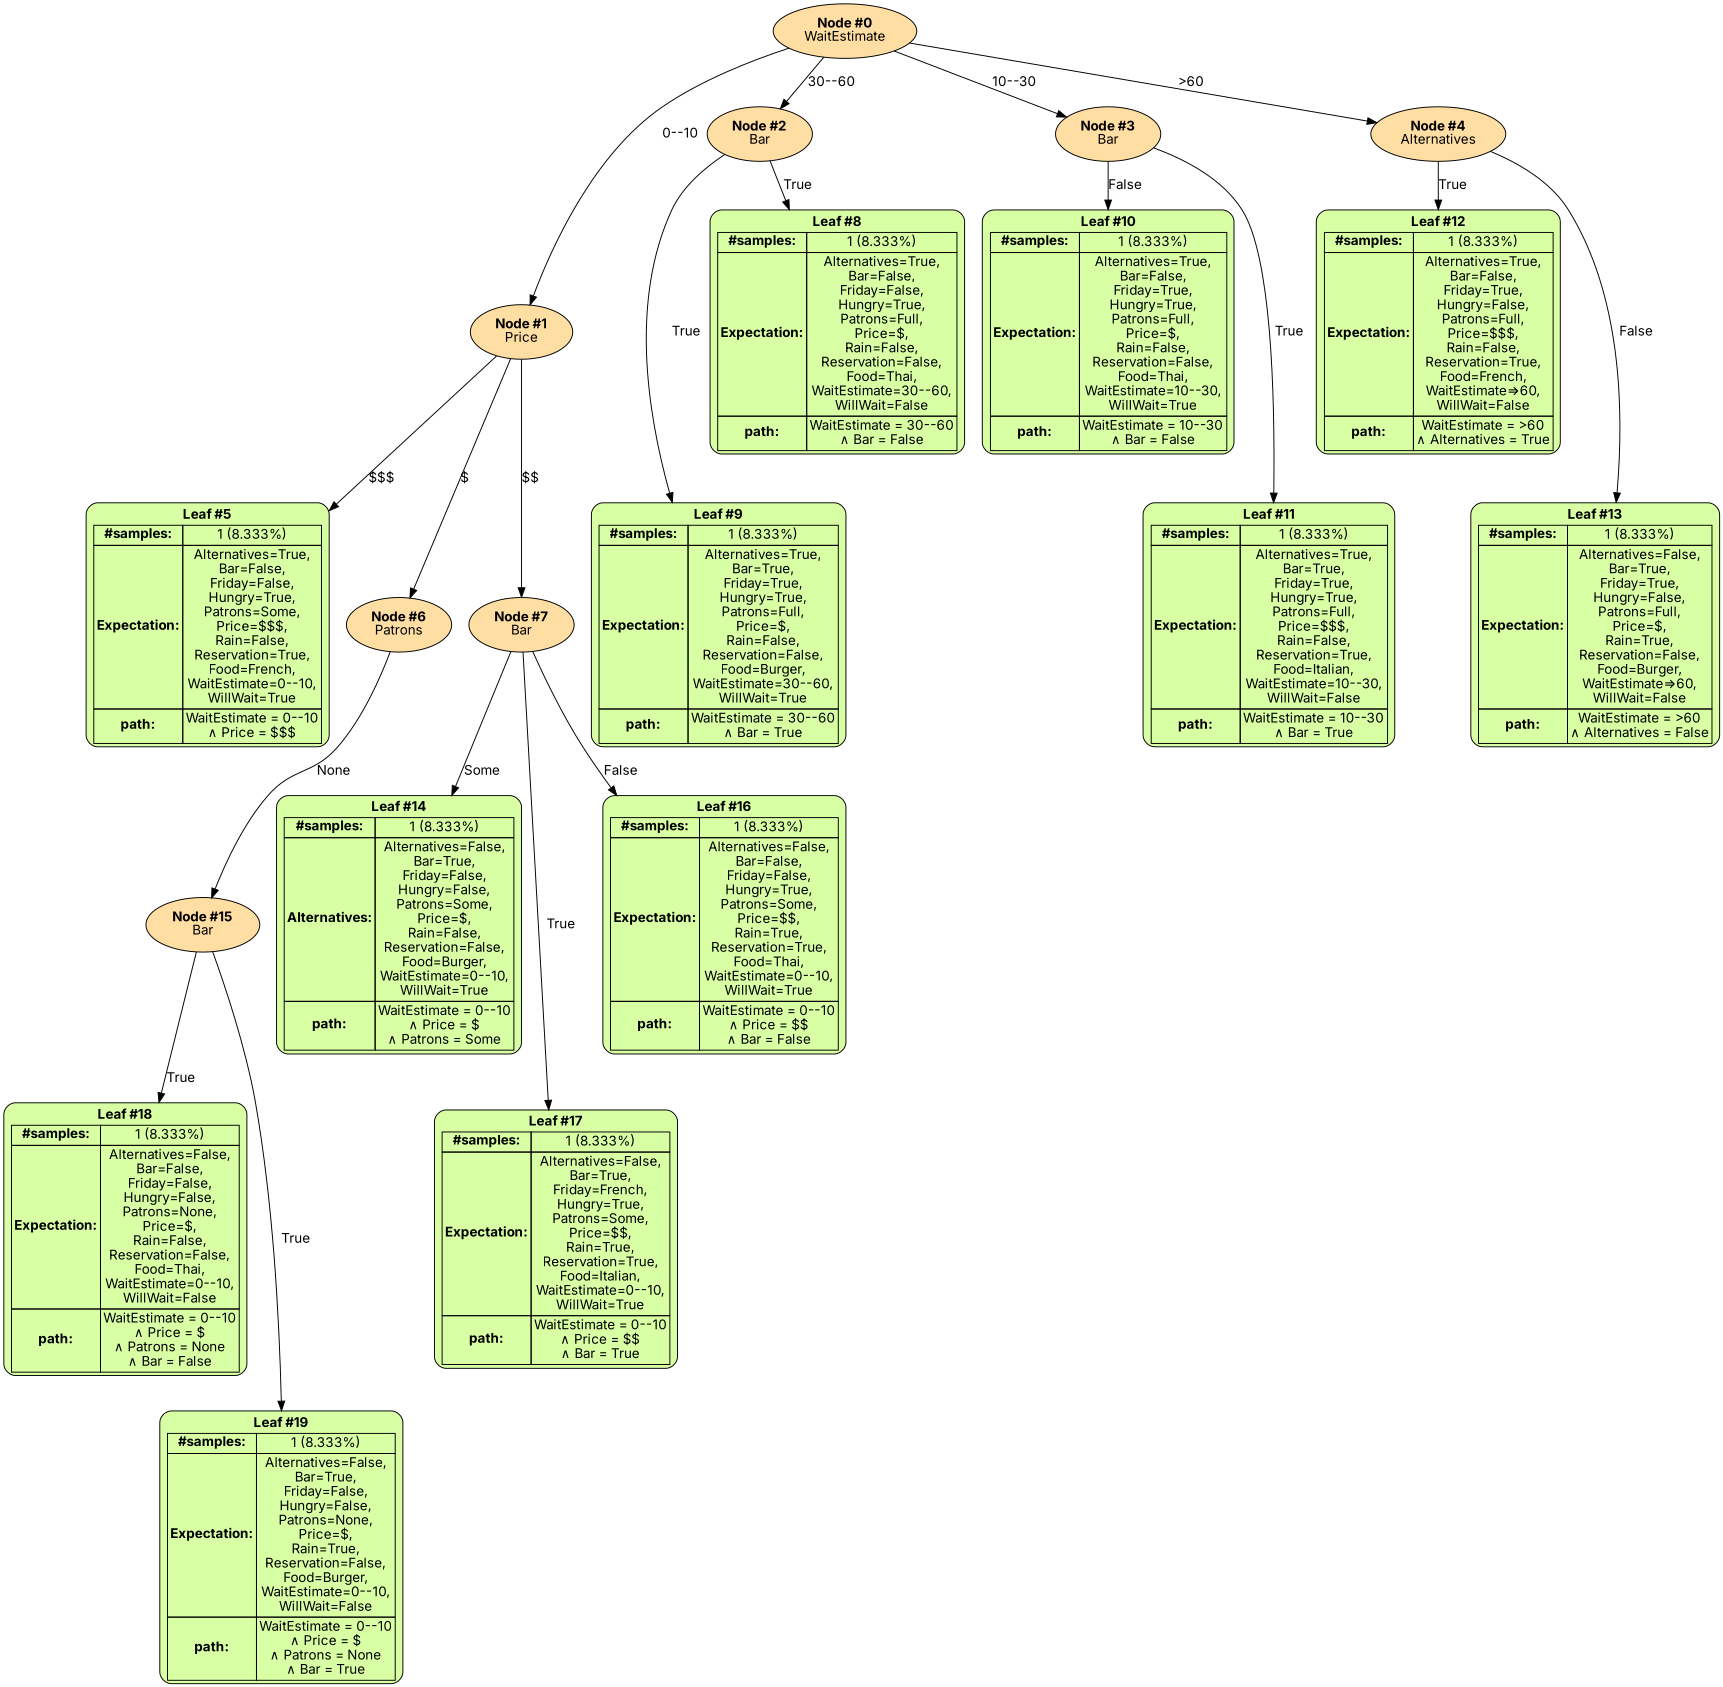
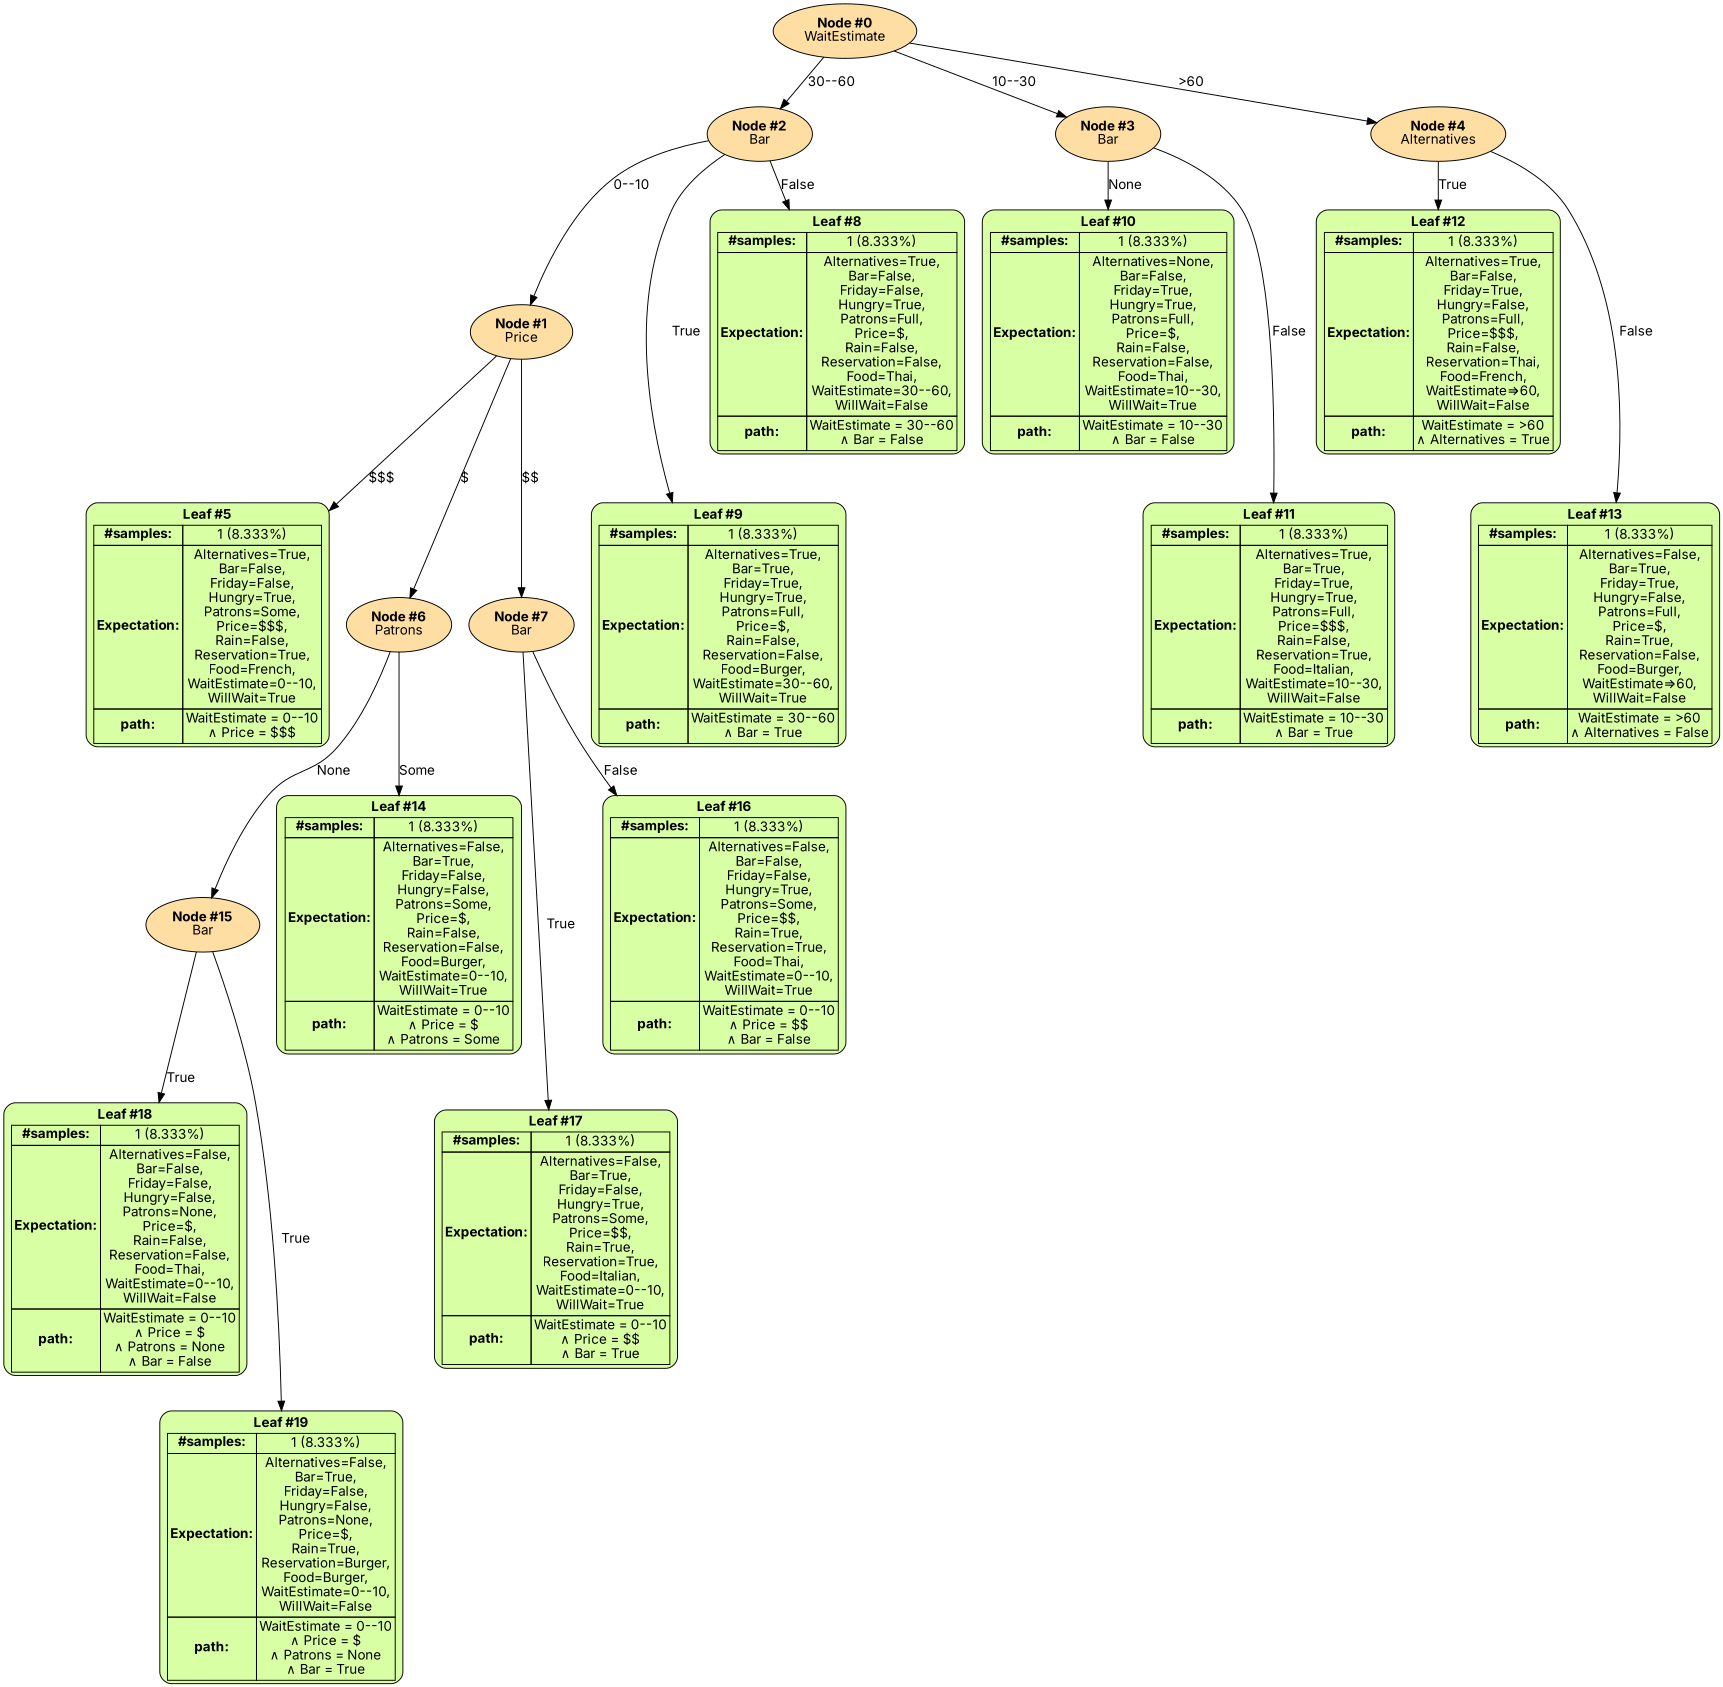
(628, 137) -> (598, 192)
(798, 186) -> (798, 186)
(1125, 186) -> (1125, 186)
(1153, 262) -> (1153, 262)
(1289, 332) -> (1289, 332)
(1483, 363) -> (1483, 363)
(483, 719) -> (399, 719)
(330, 918) -> (330, 918)
(600, 1190) -> (600, 1190)
(326, 1564) -> (326, 1564)
